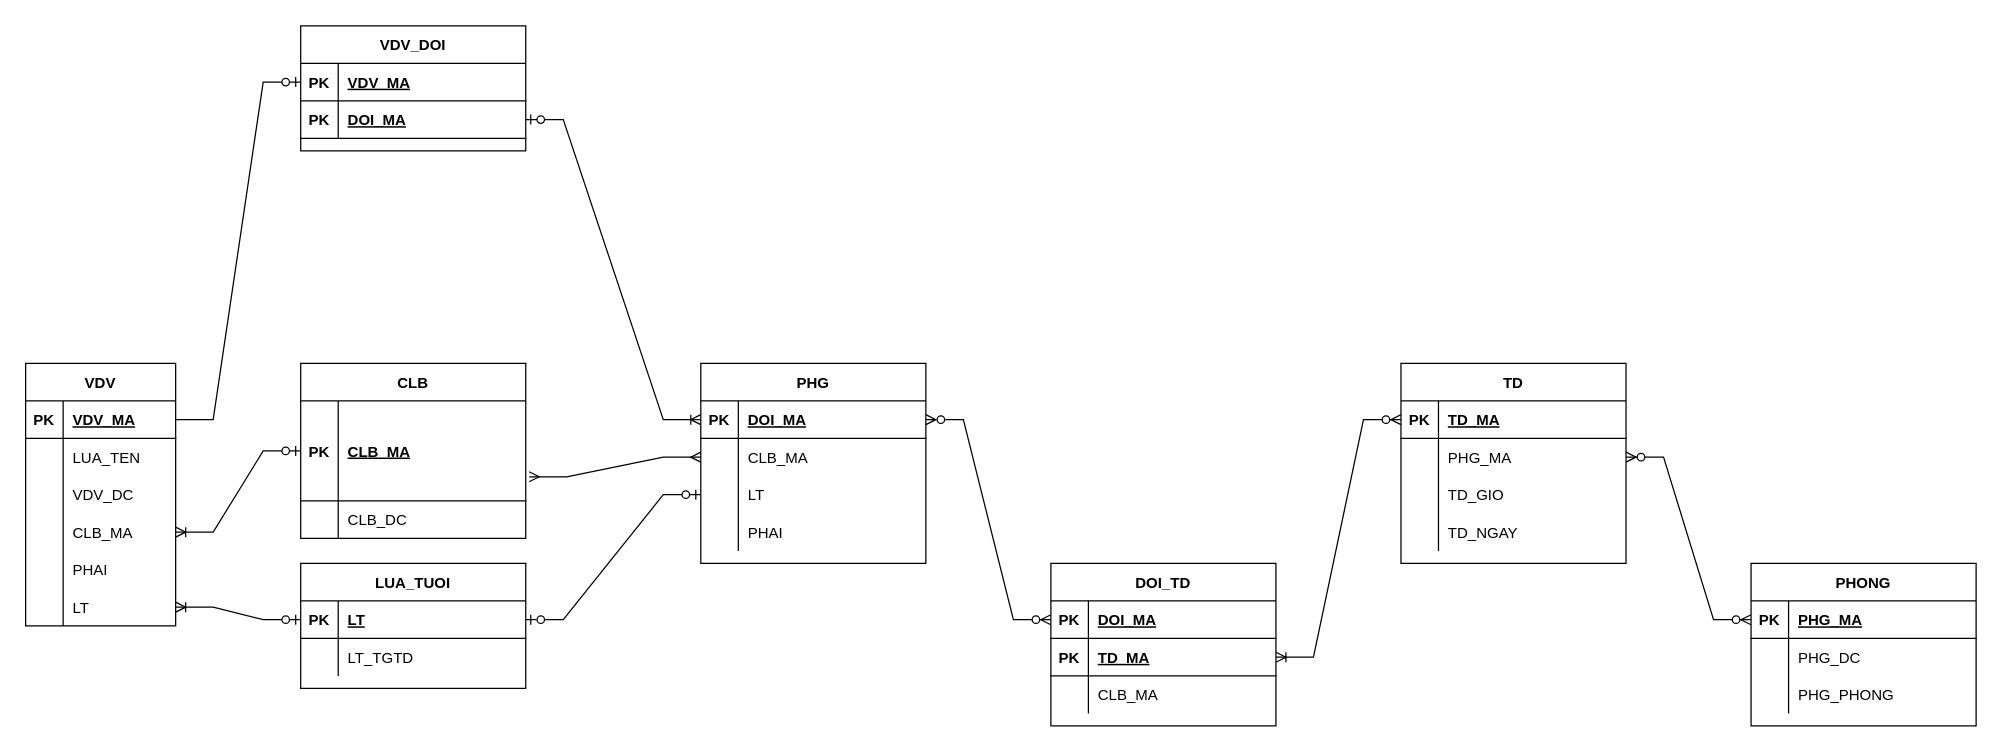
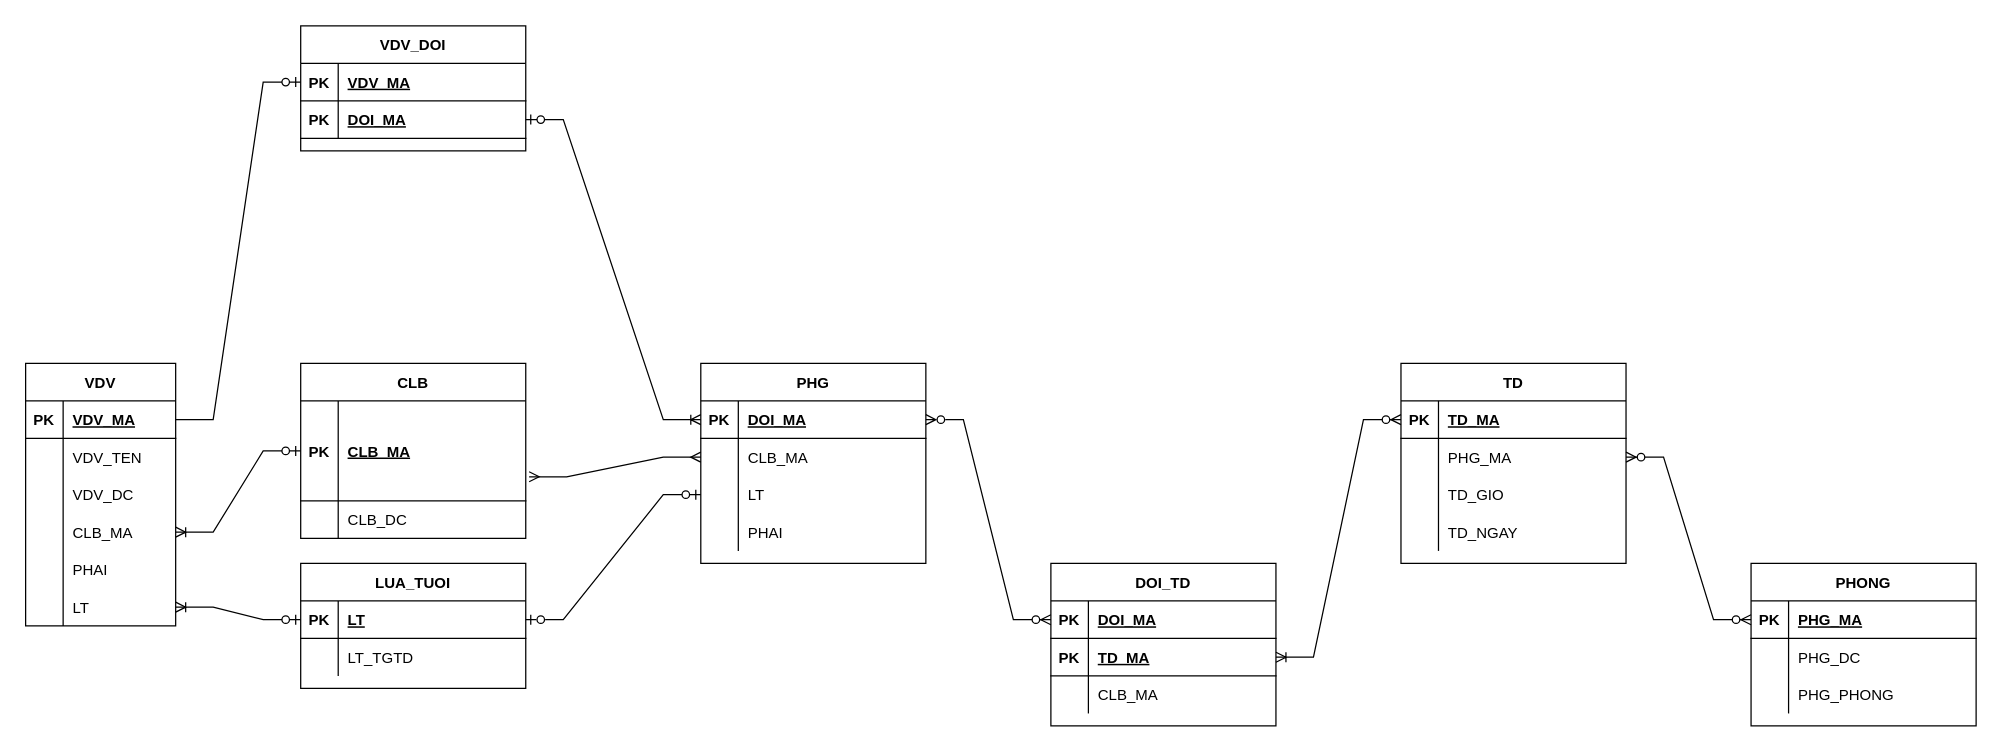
(102, 458) -> (102, 458)
